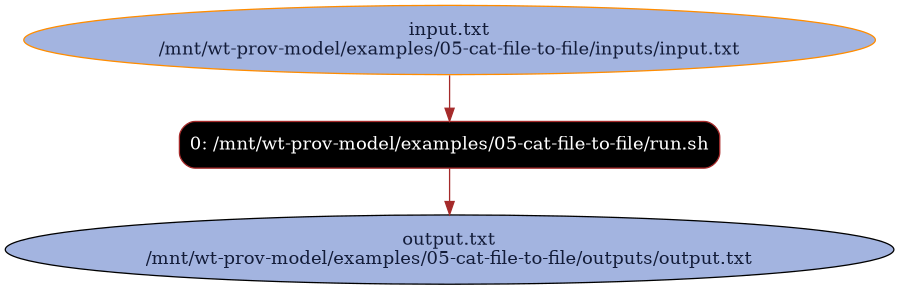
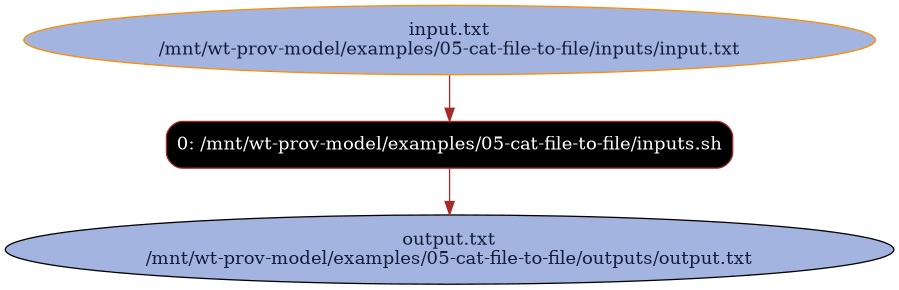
(450, 145) -> (450, 145)
